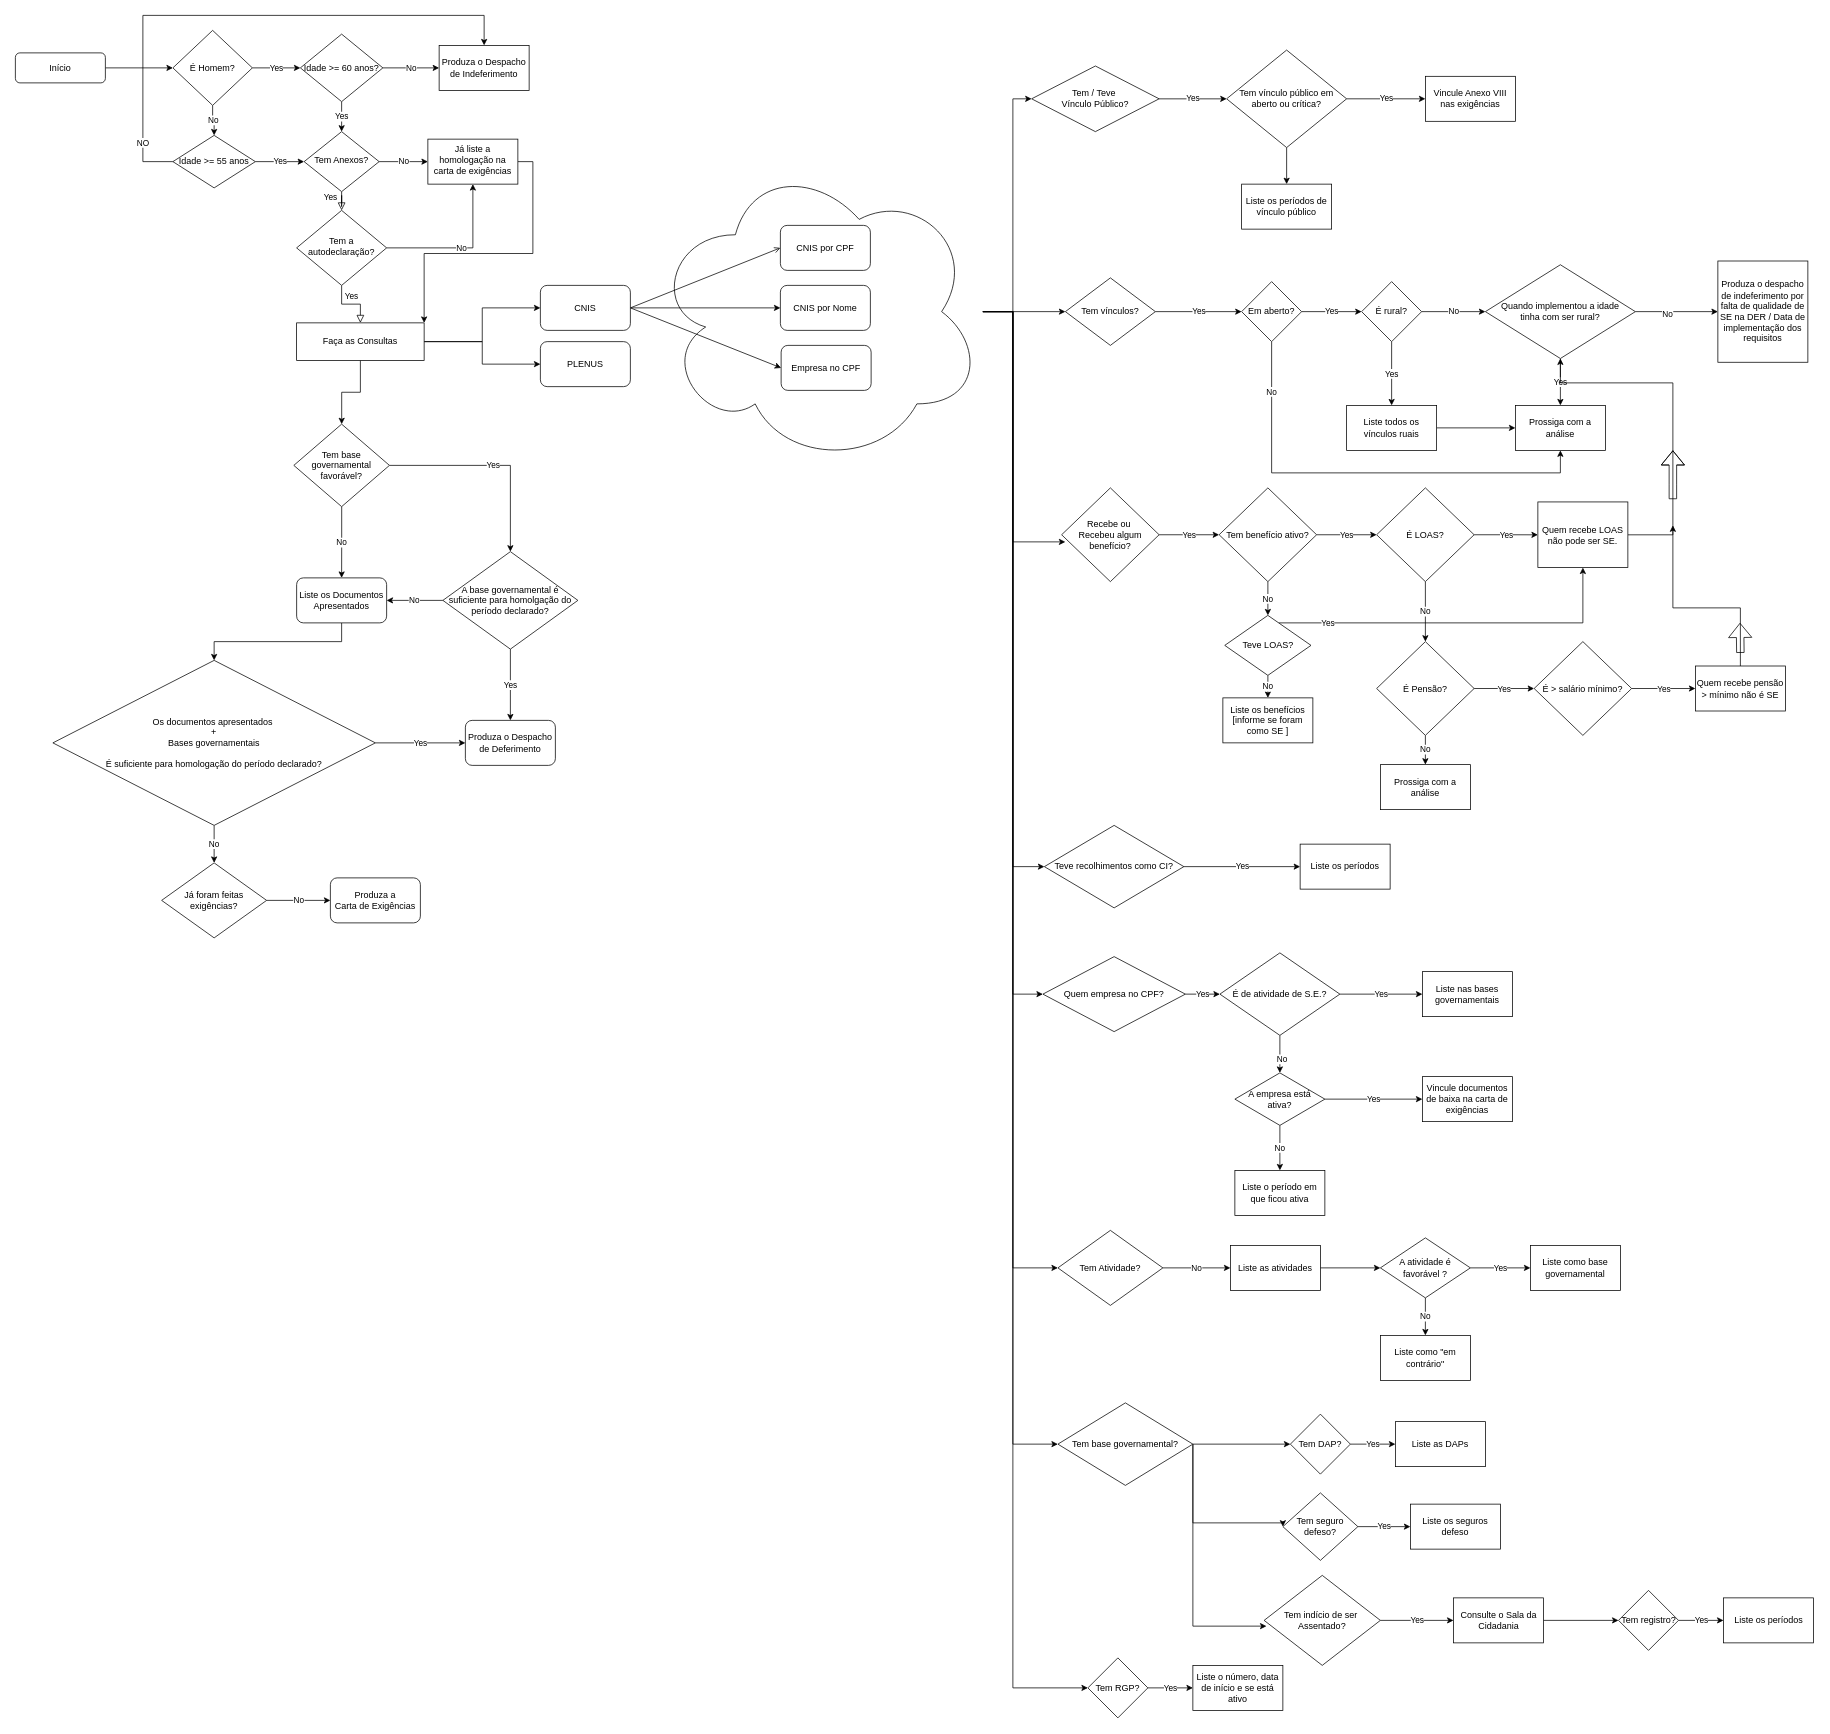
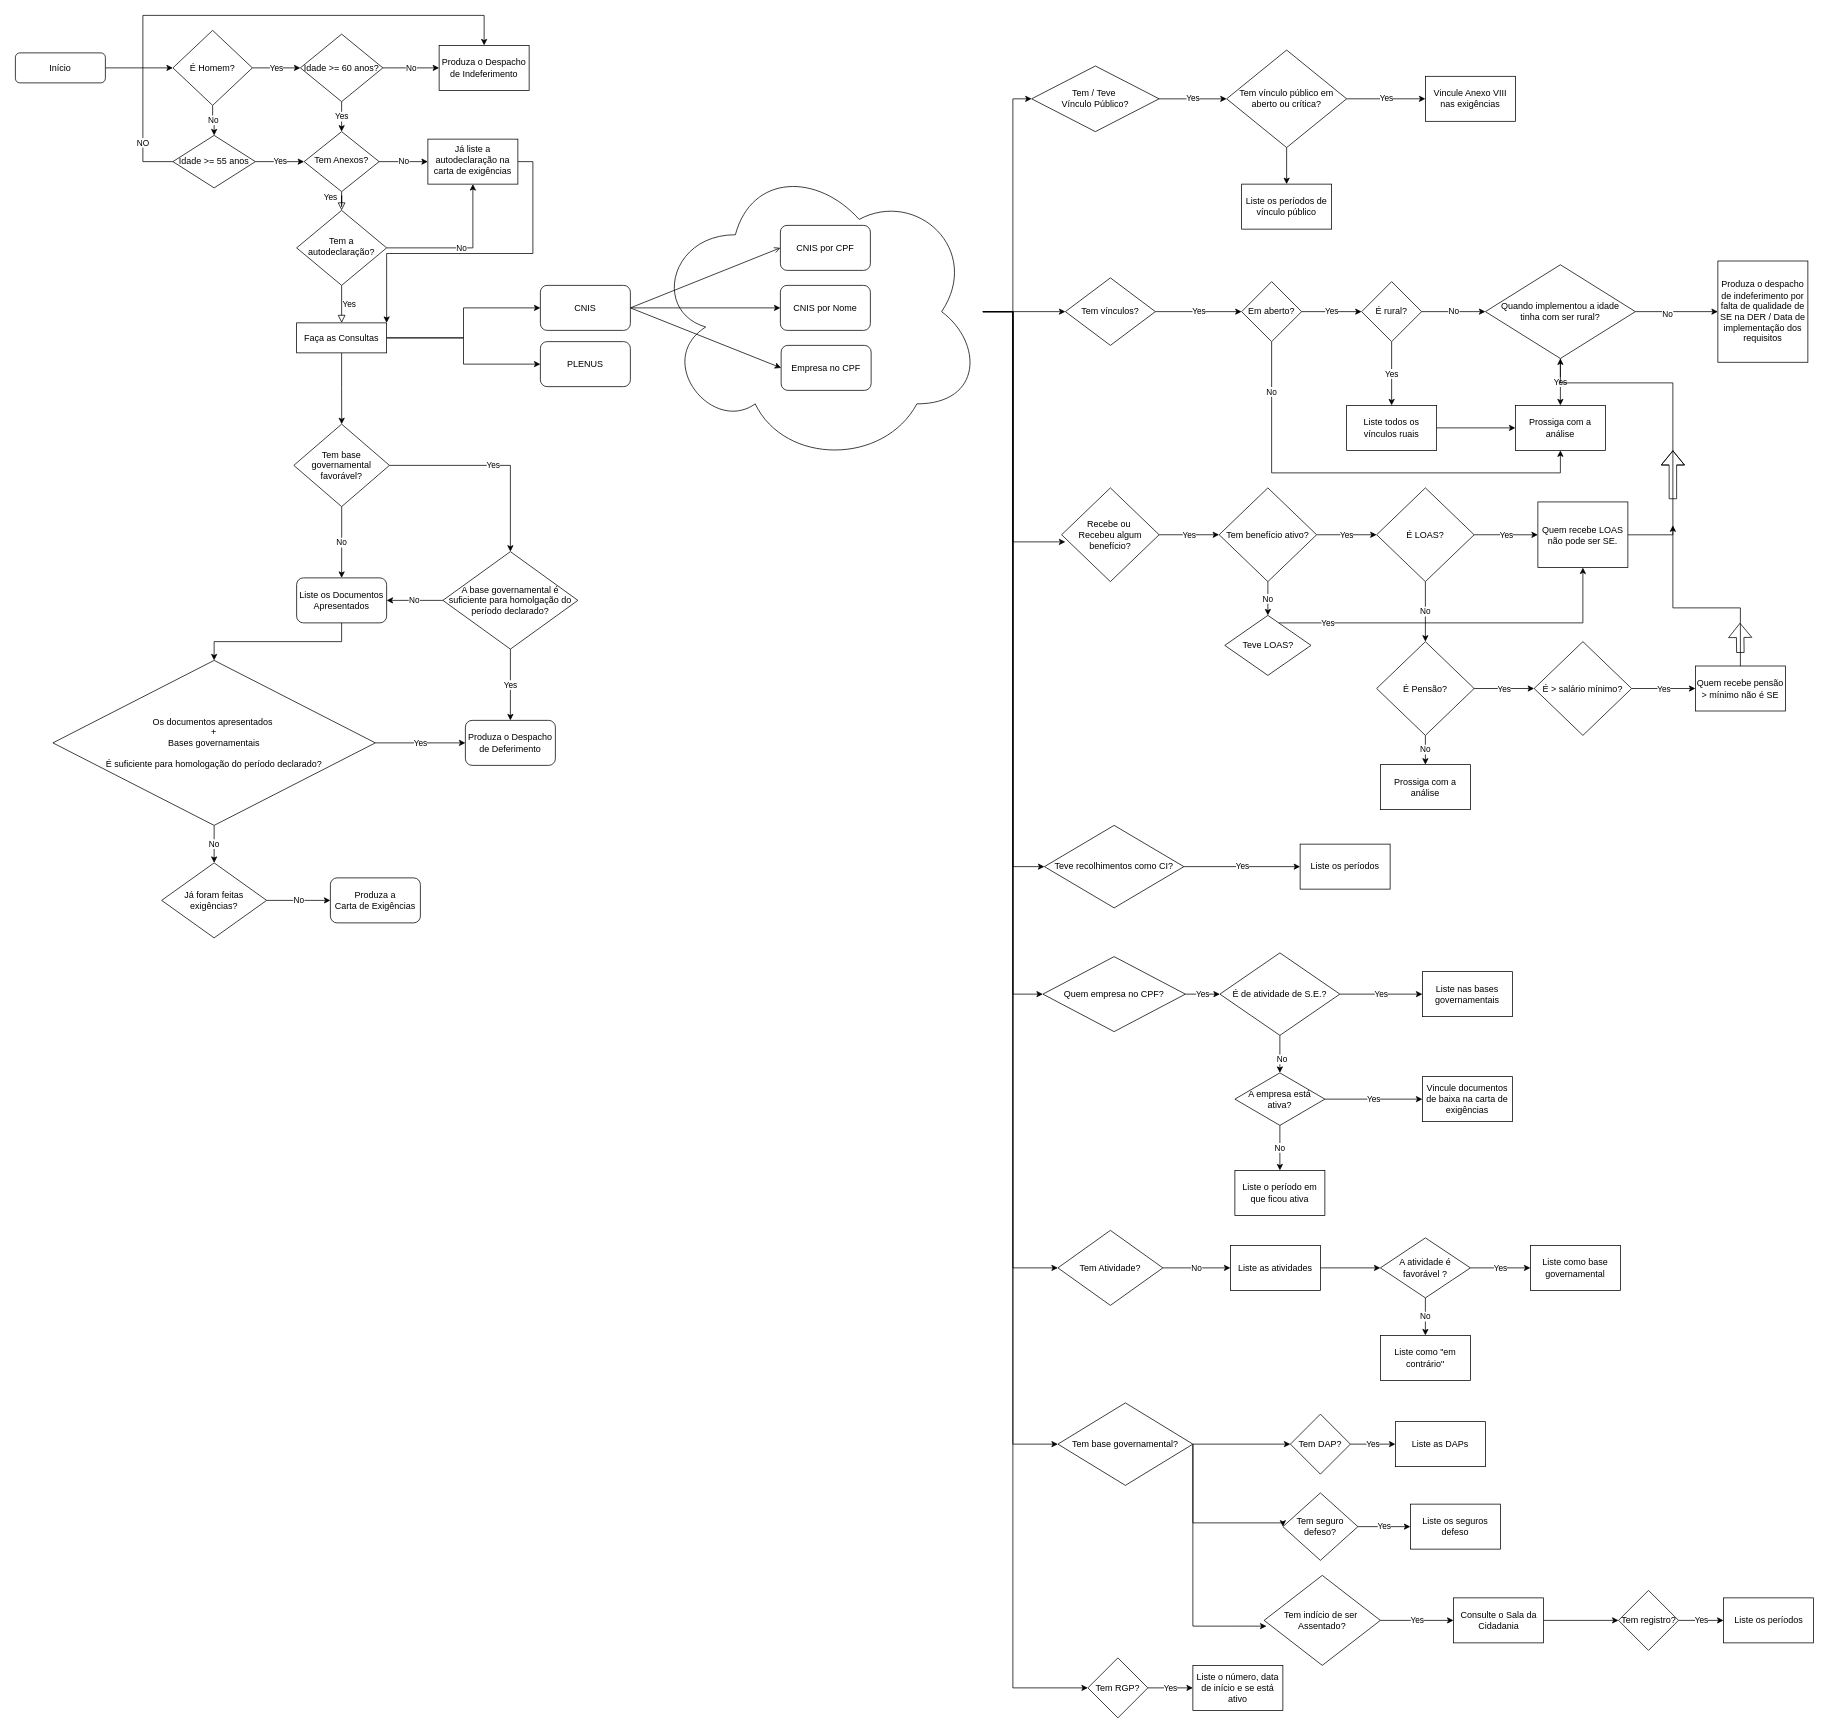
(473, 160) -> (473, 160)
(360, 342) -> (342, 338)
(1268, 686) -> none
(1268, 720) -> none
